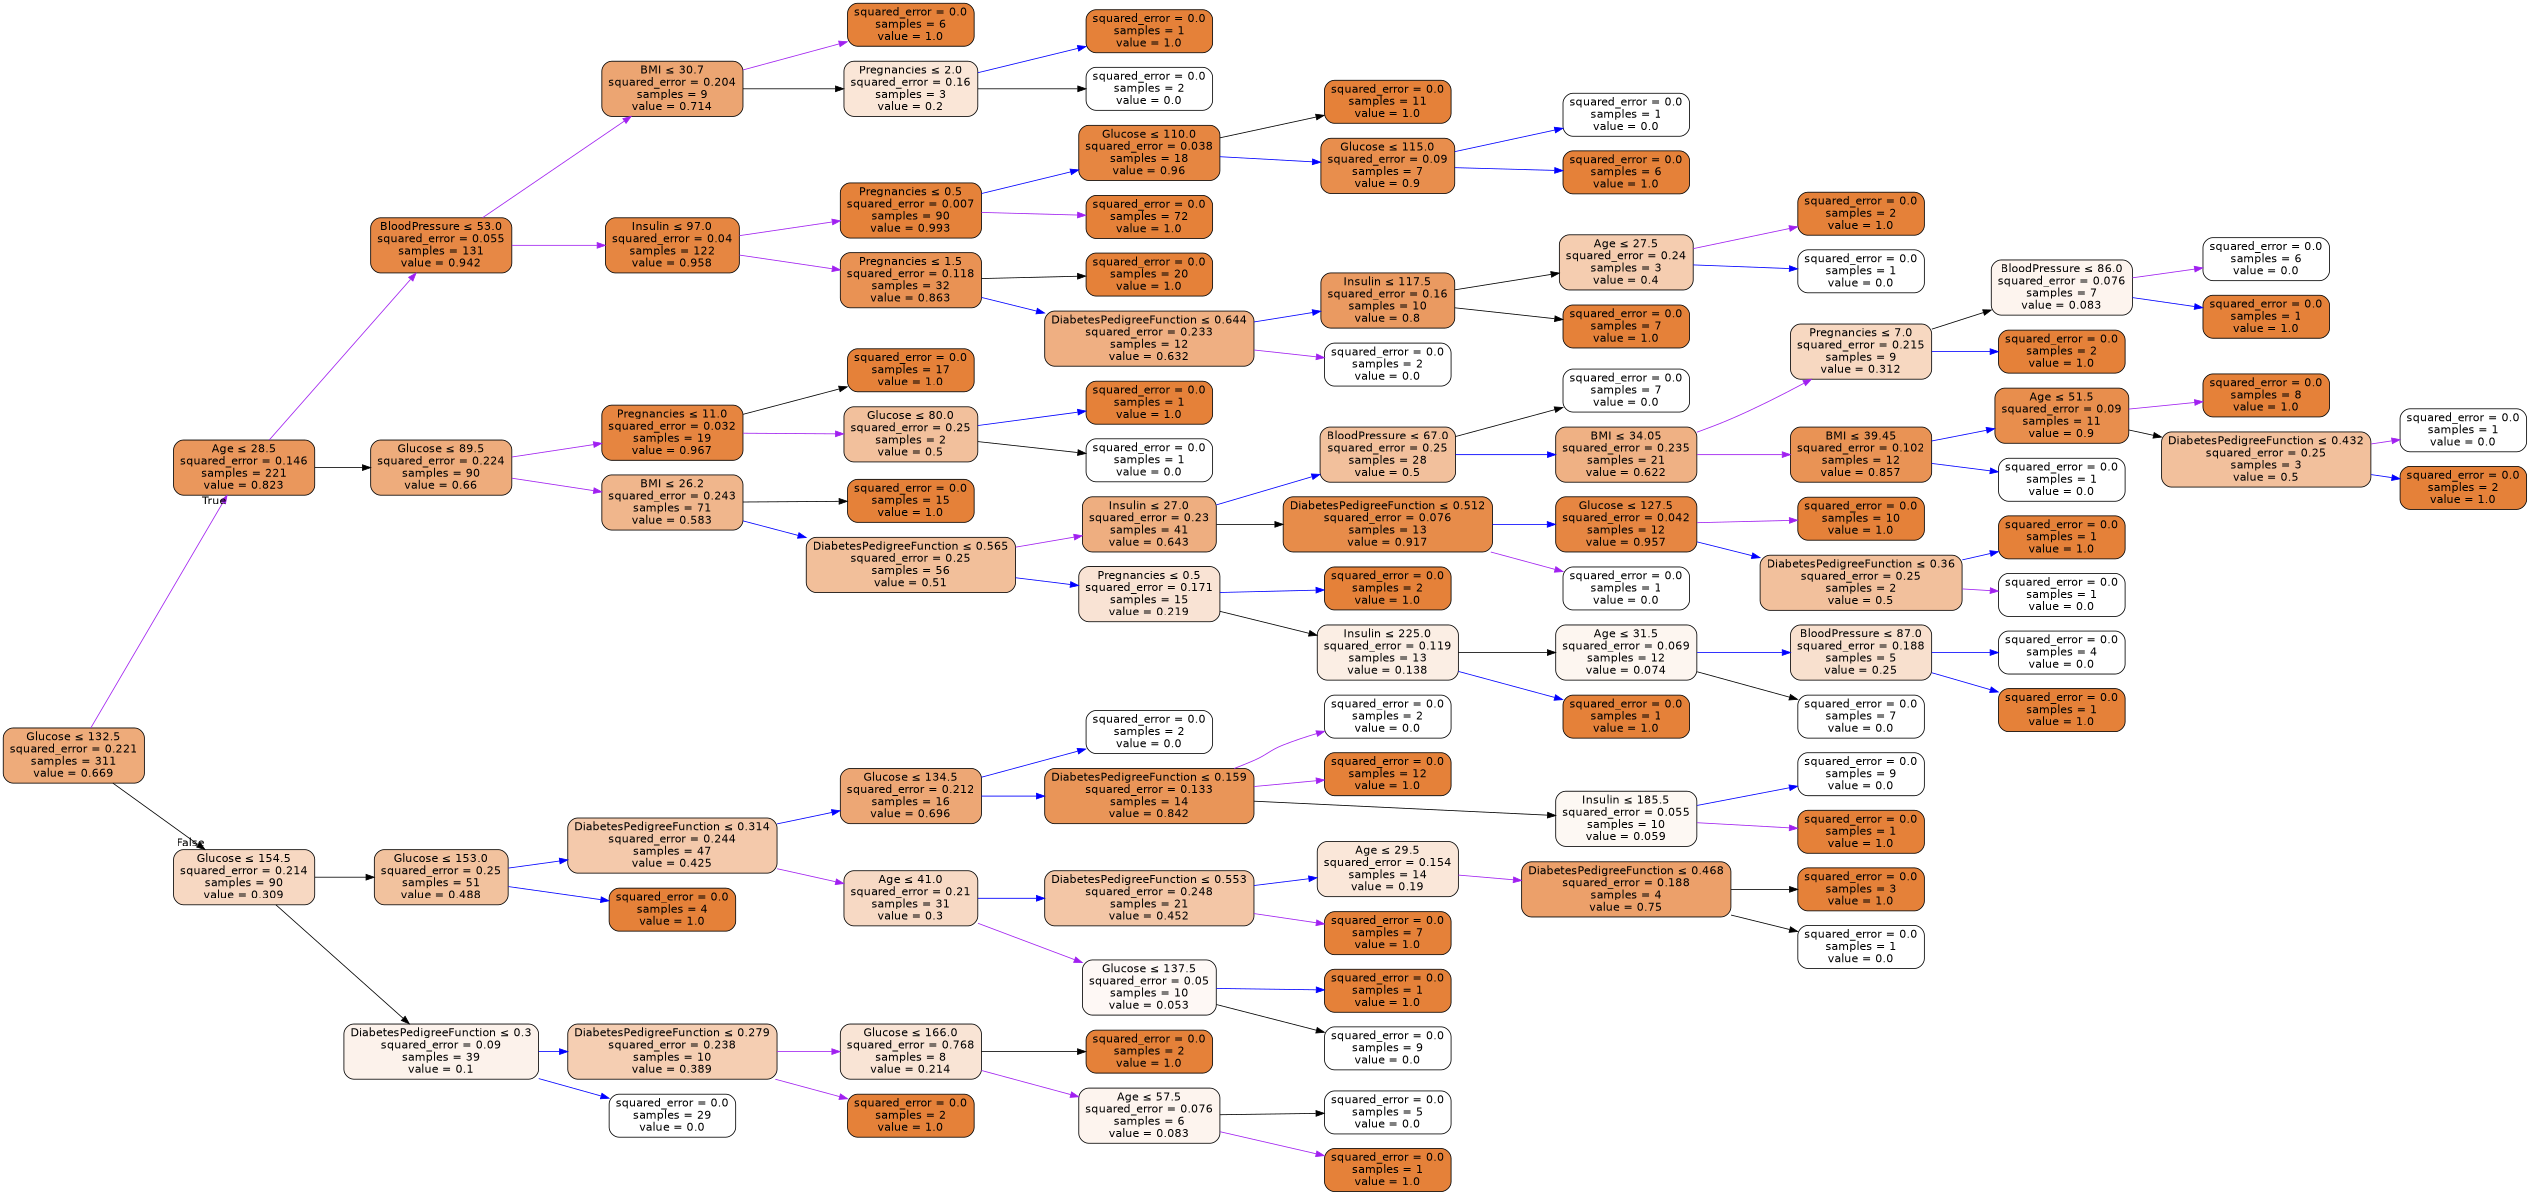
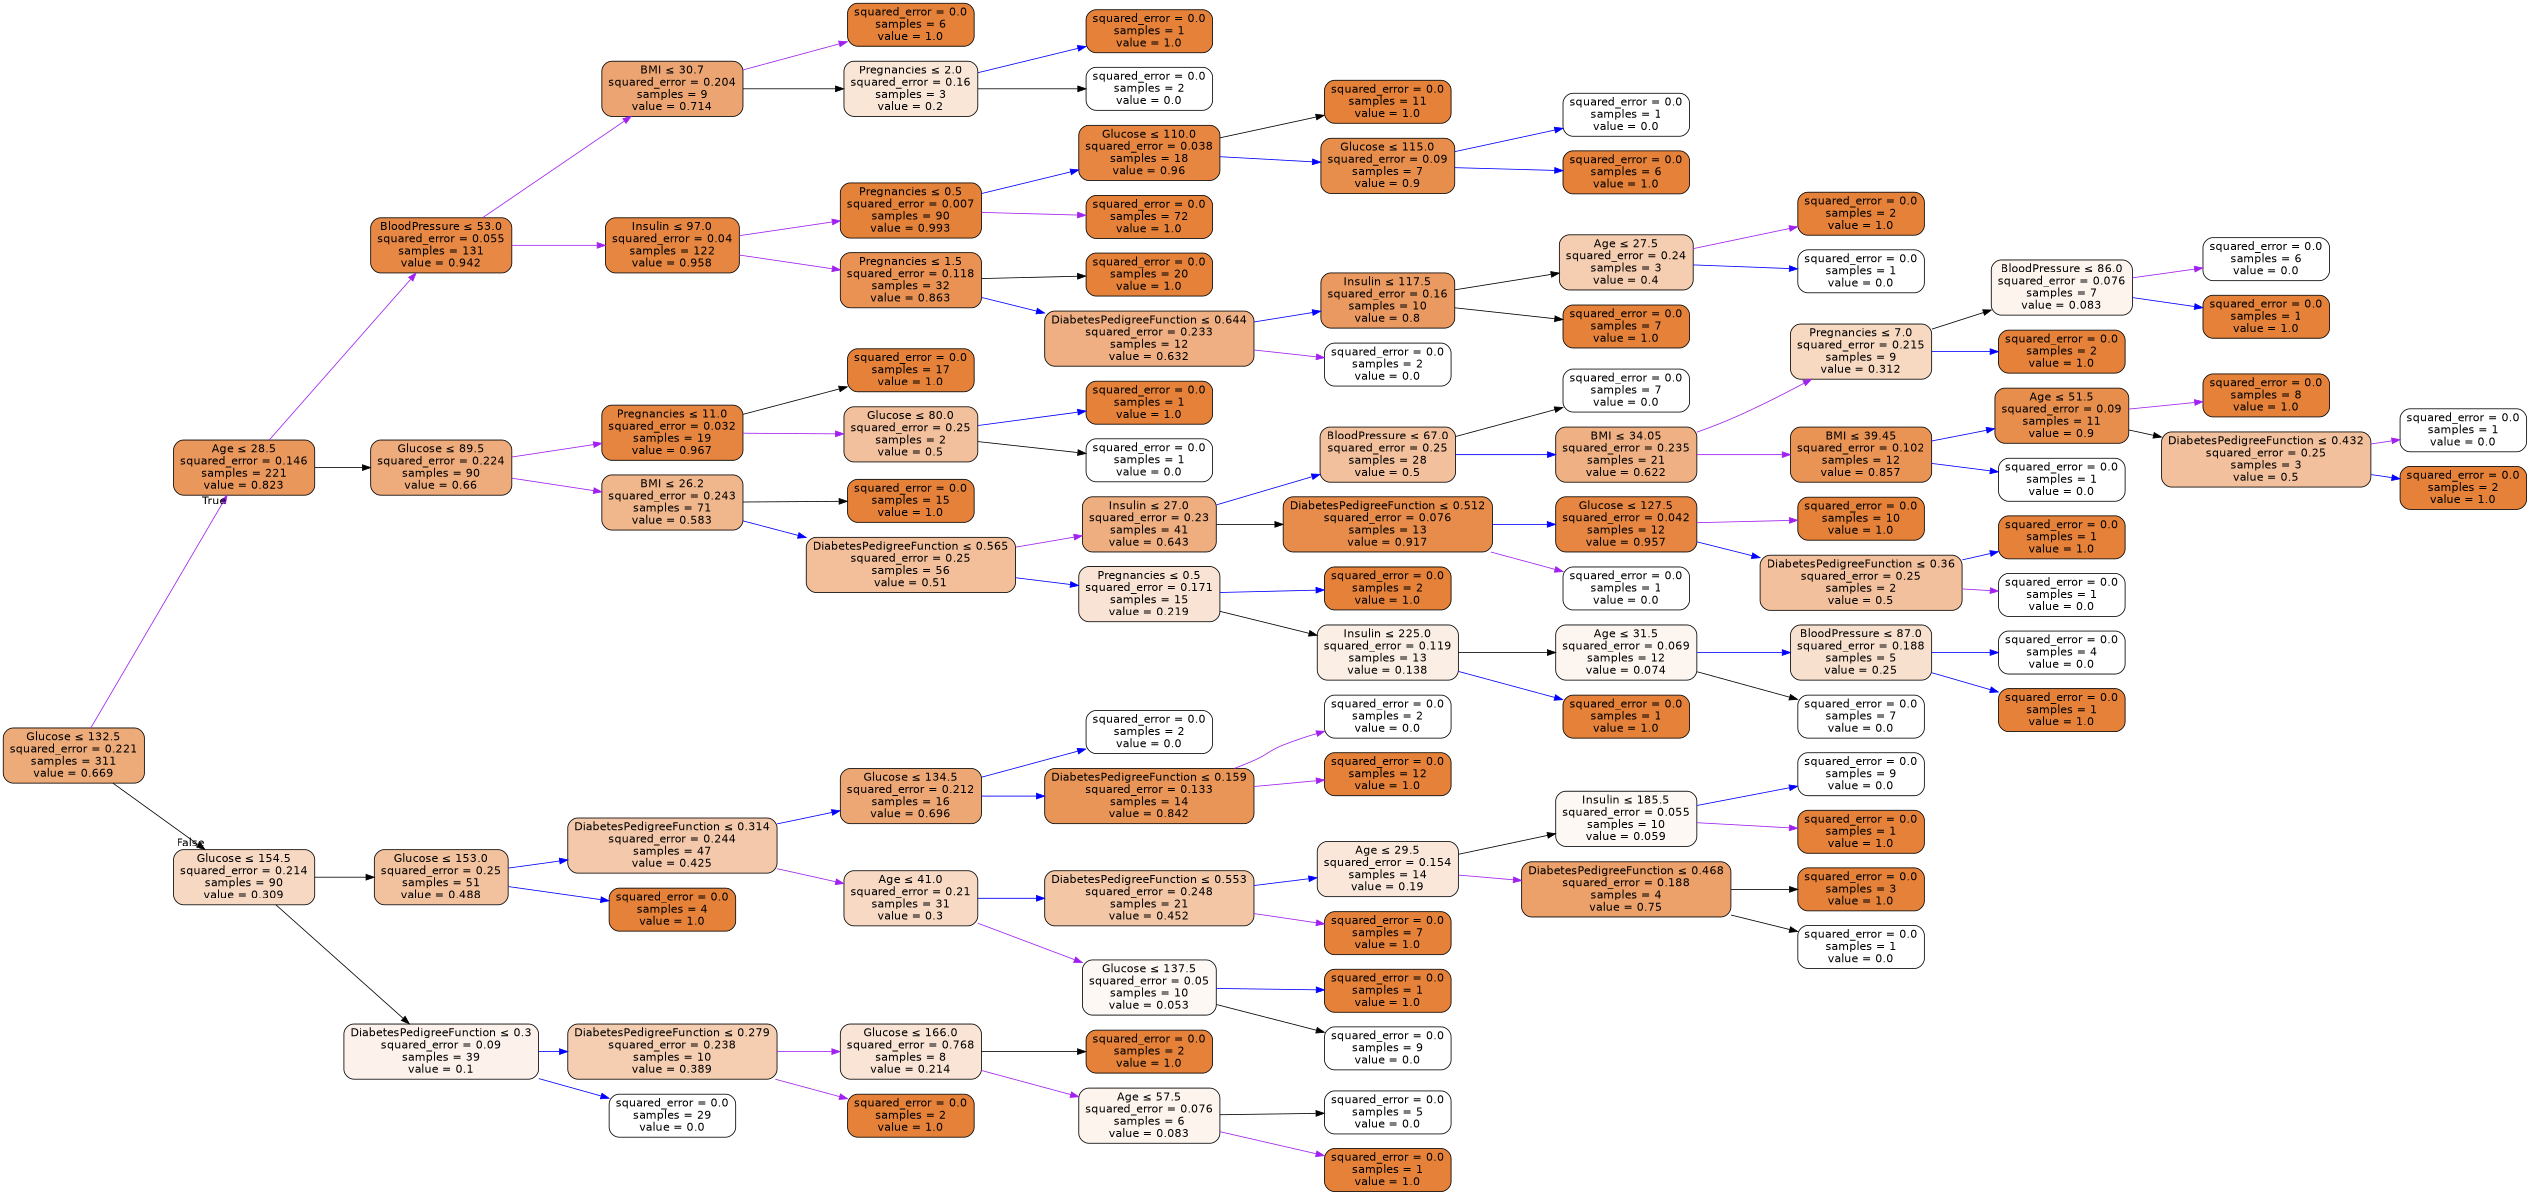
(1401, 808) -> (1503, 845)
